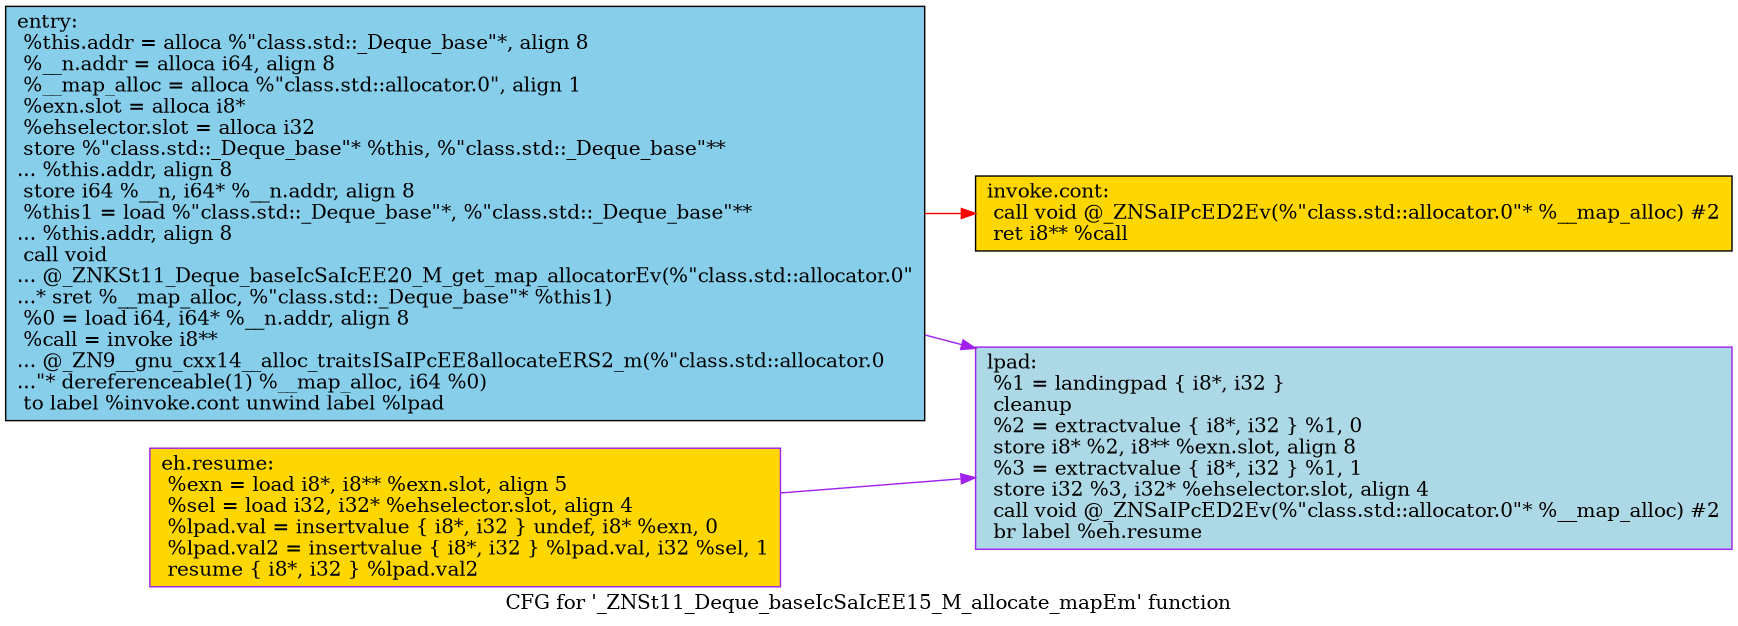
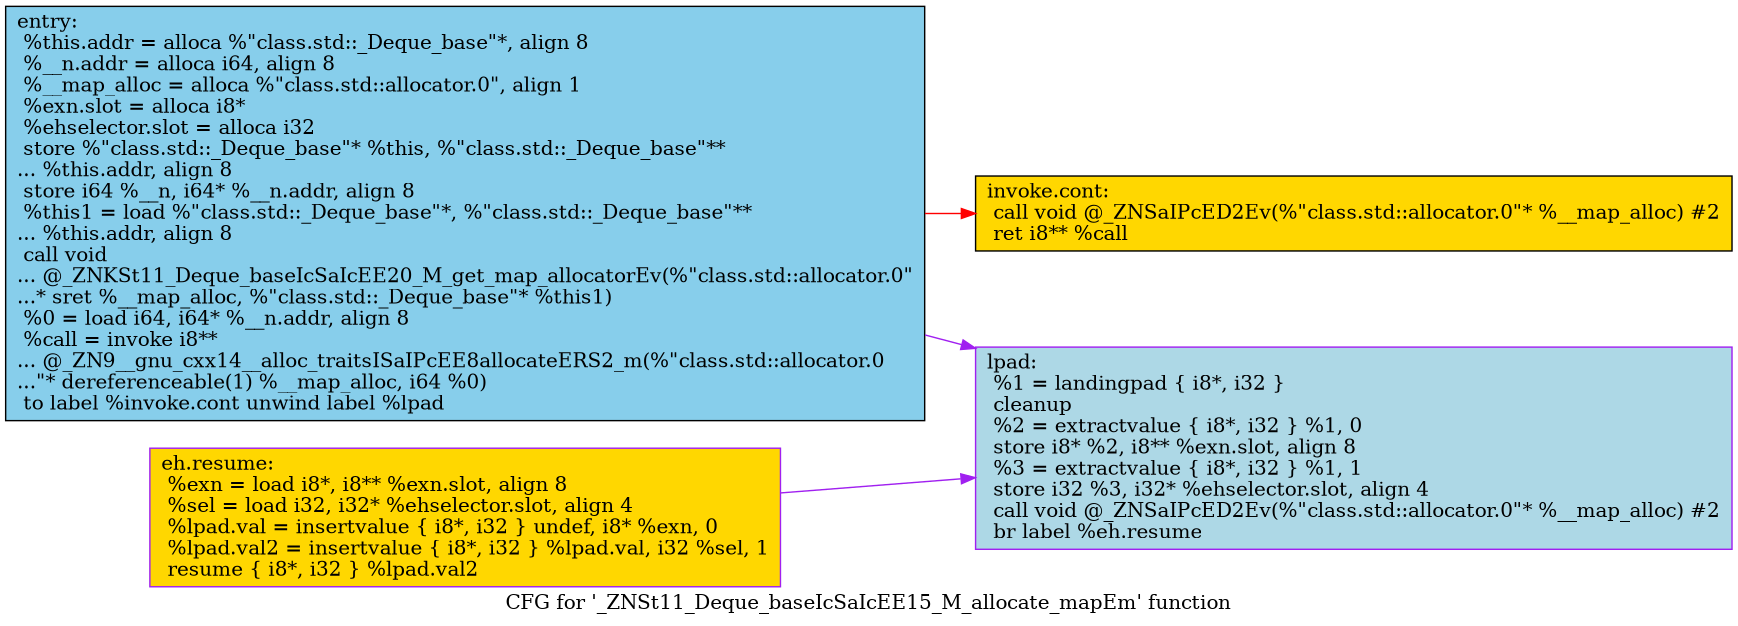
(365, 485) -> (365, 485)
